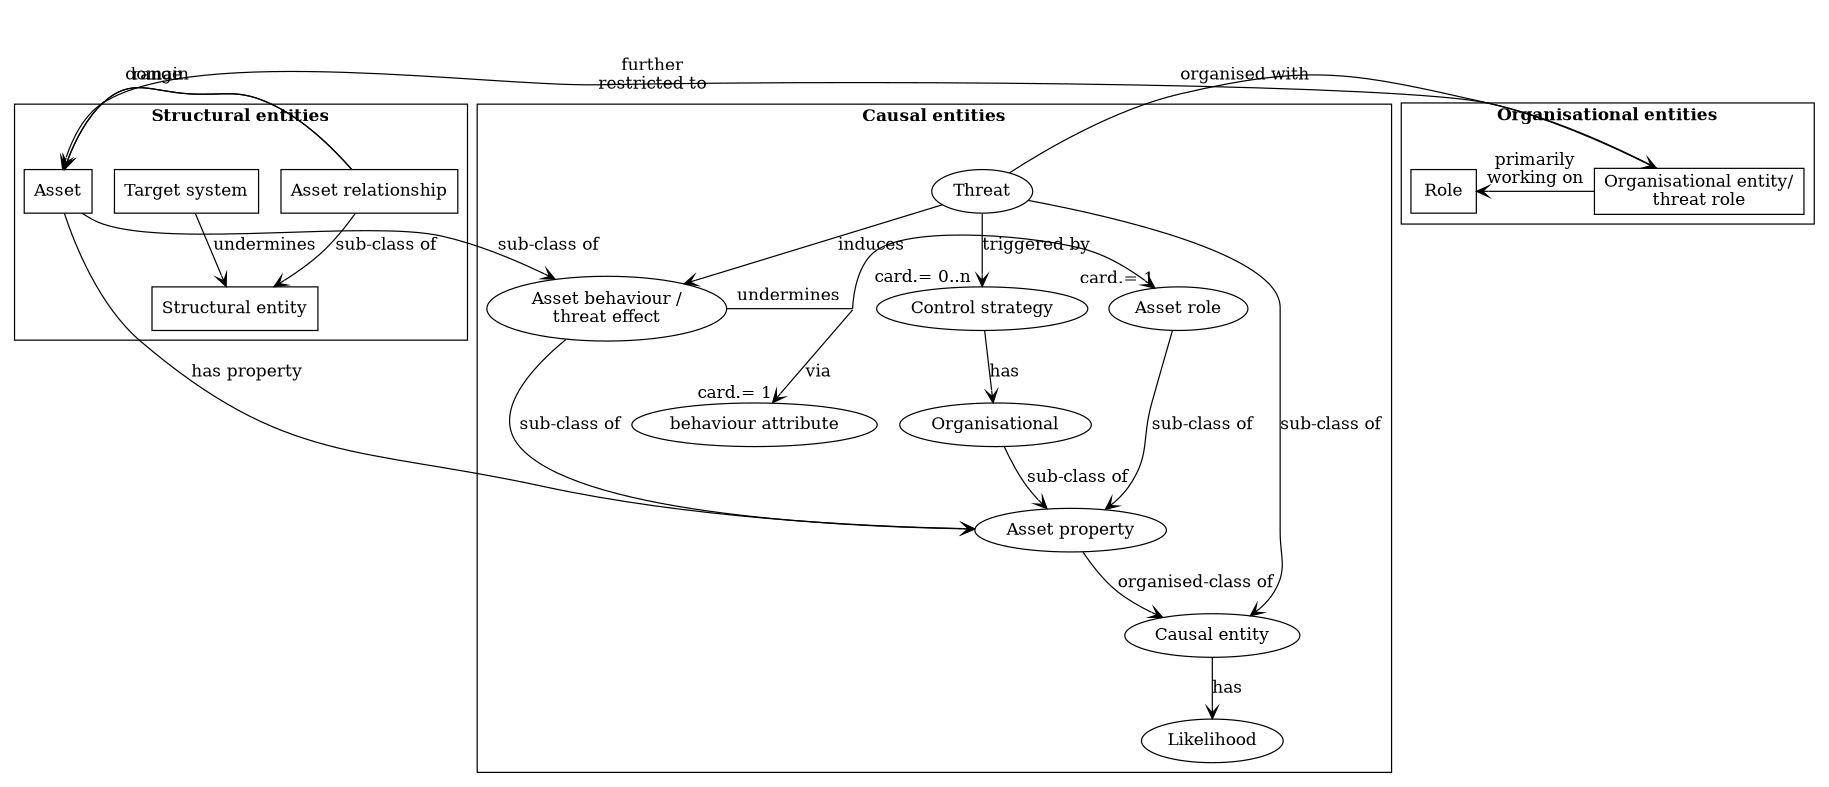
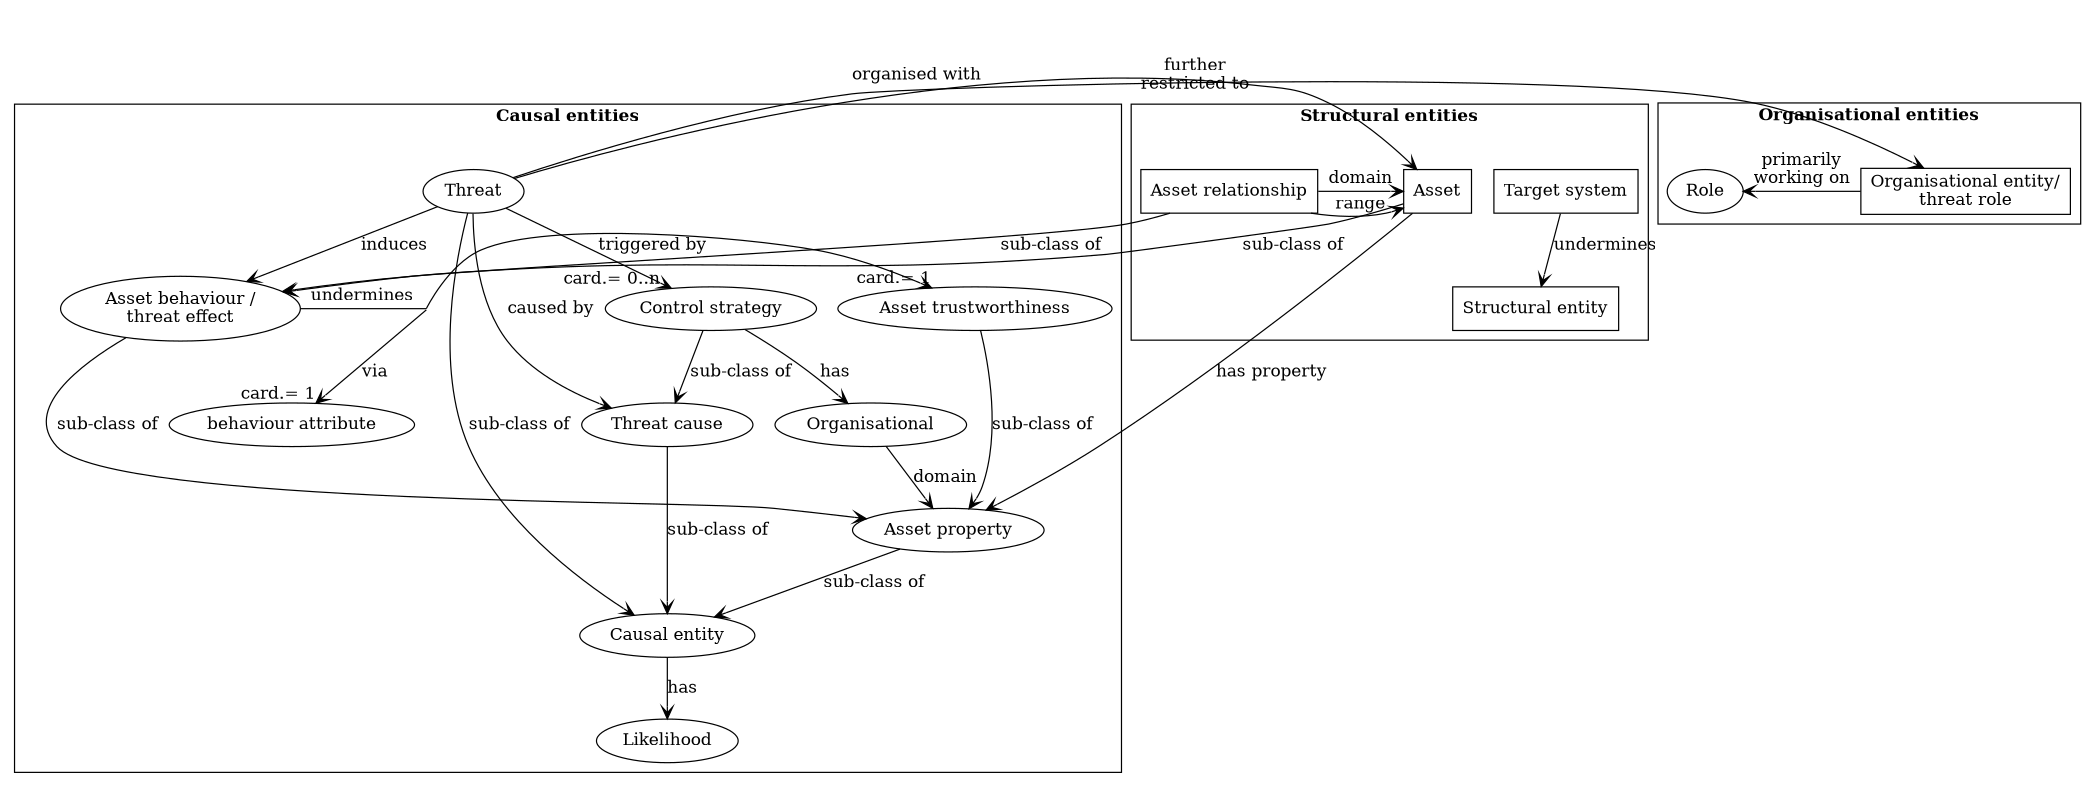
(851, 83) -> (784, 113)
(1444, 191) -> (1705, 191)
(324, 251) -> (734, 255)
(1178, 309) -> (975, 309)
none -> (667, 425)
(1078, 477) -> (945, 477)
(1196, 583) -> (874, 583)
